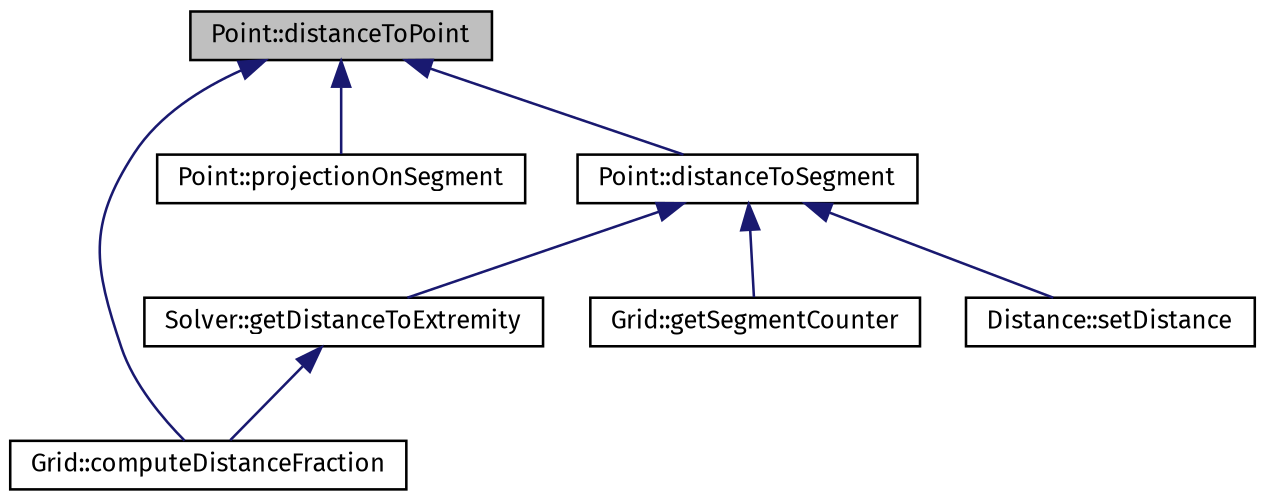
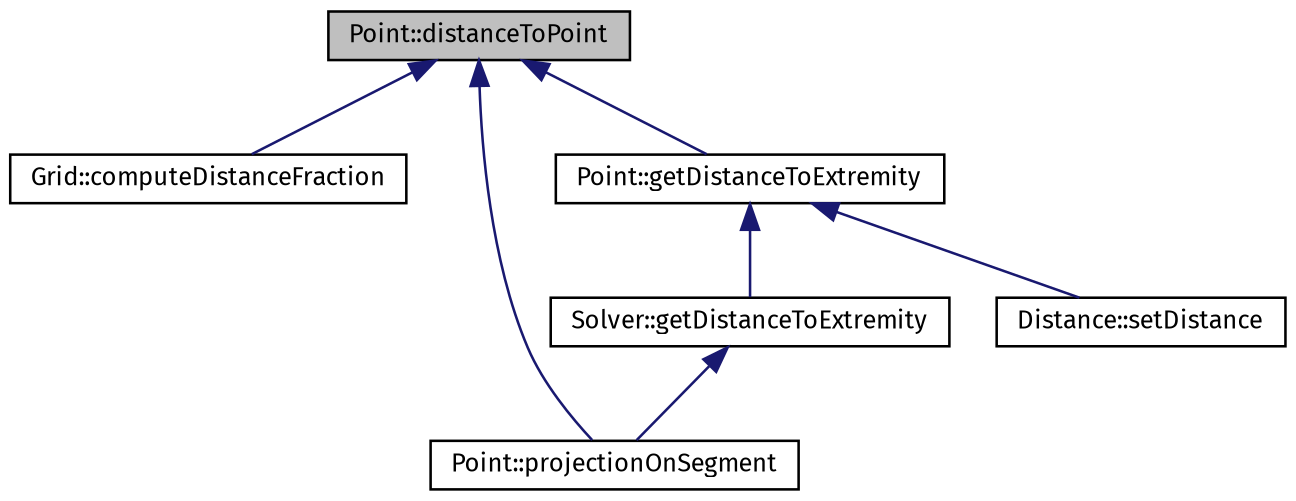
(747, 179) -> (750, 179)
(755, 322) -> none
(267, 403) -> (673, 403)
